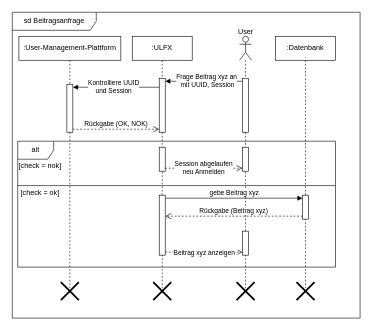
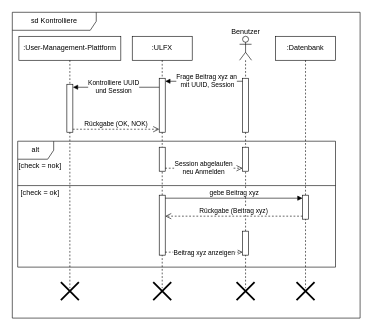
(54, 21) -> (54, 21)
(246, 32) -> (246, 32)
